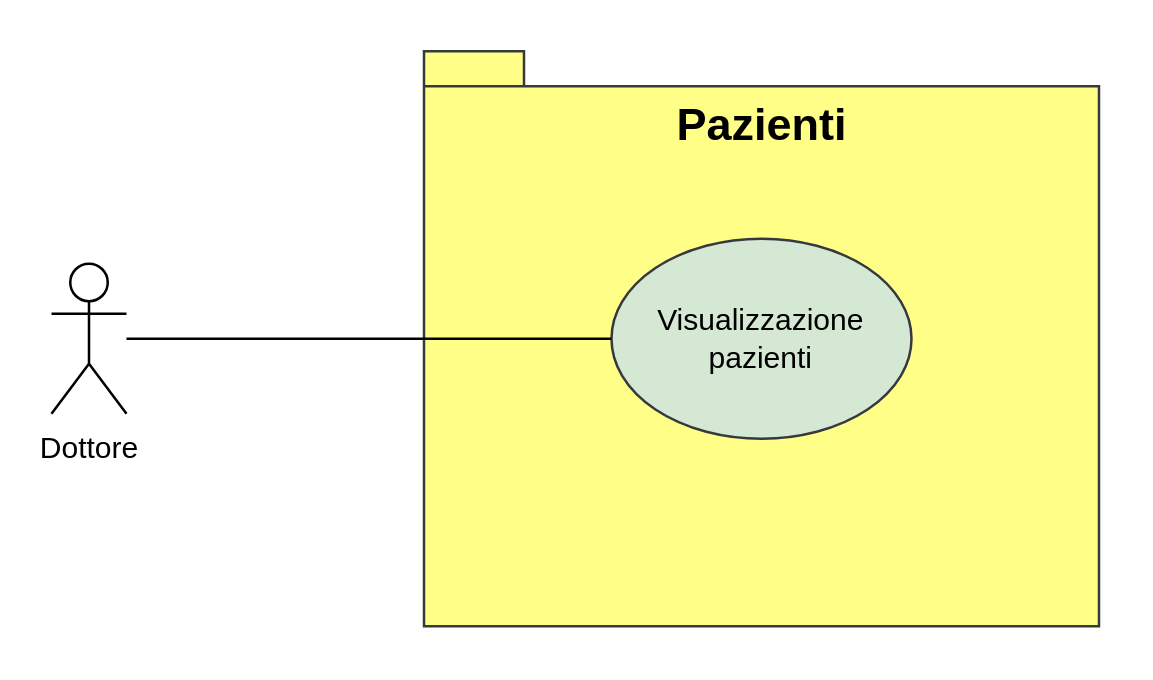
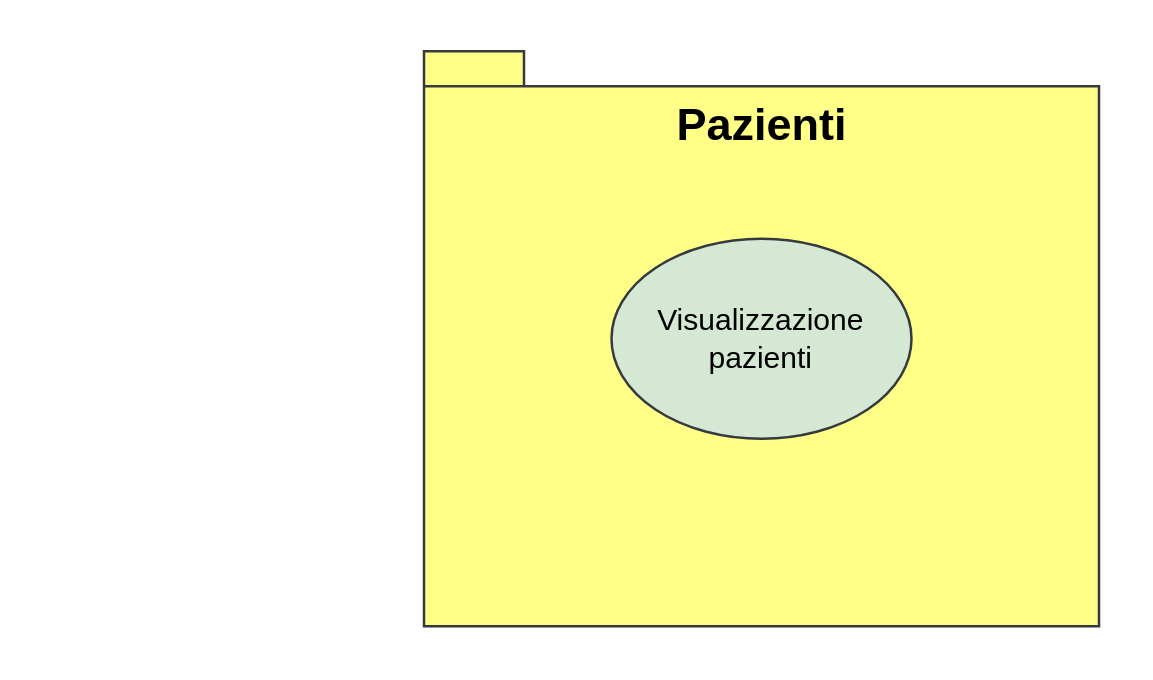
(89, 339) -> none
(368, 339) -> none
